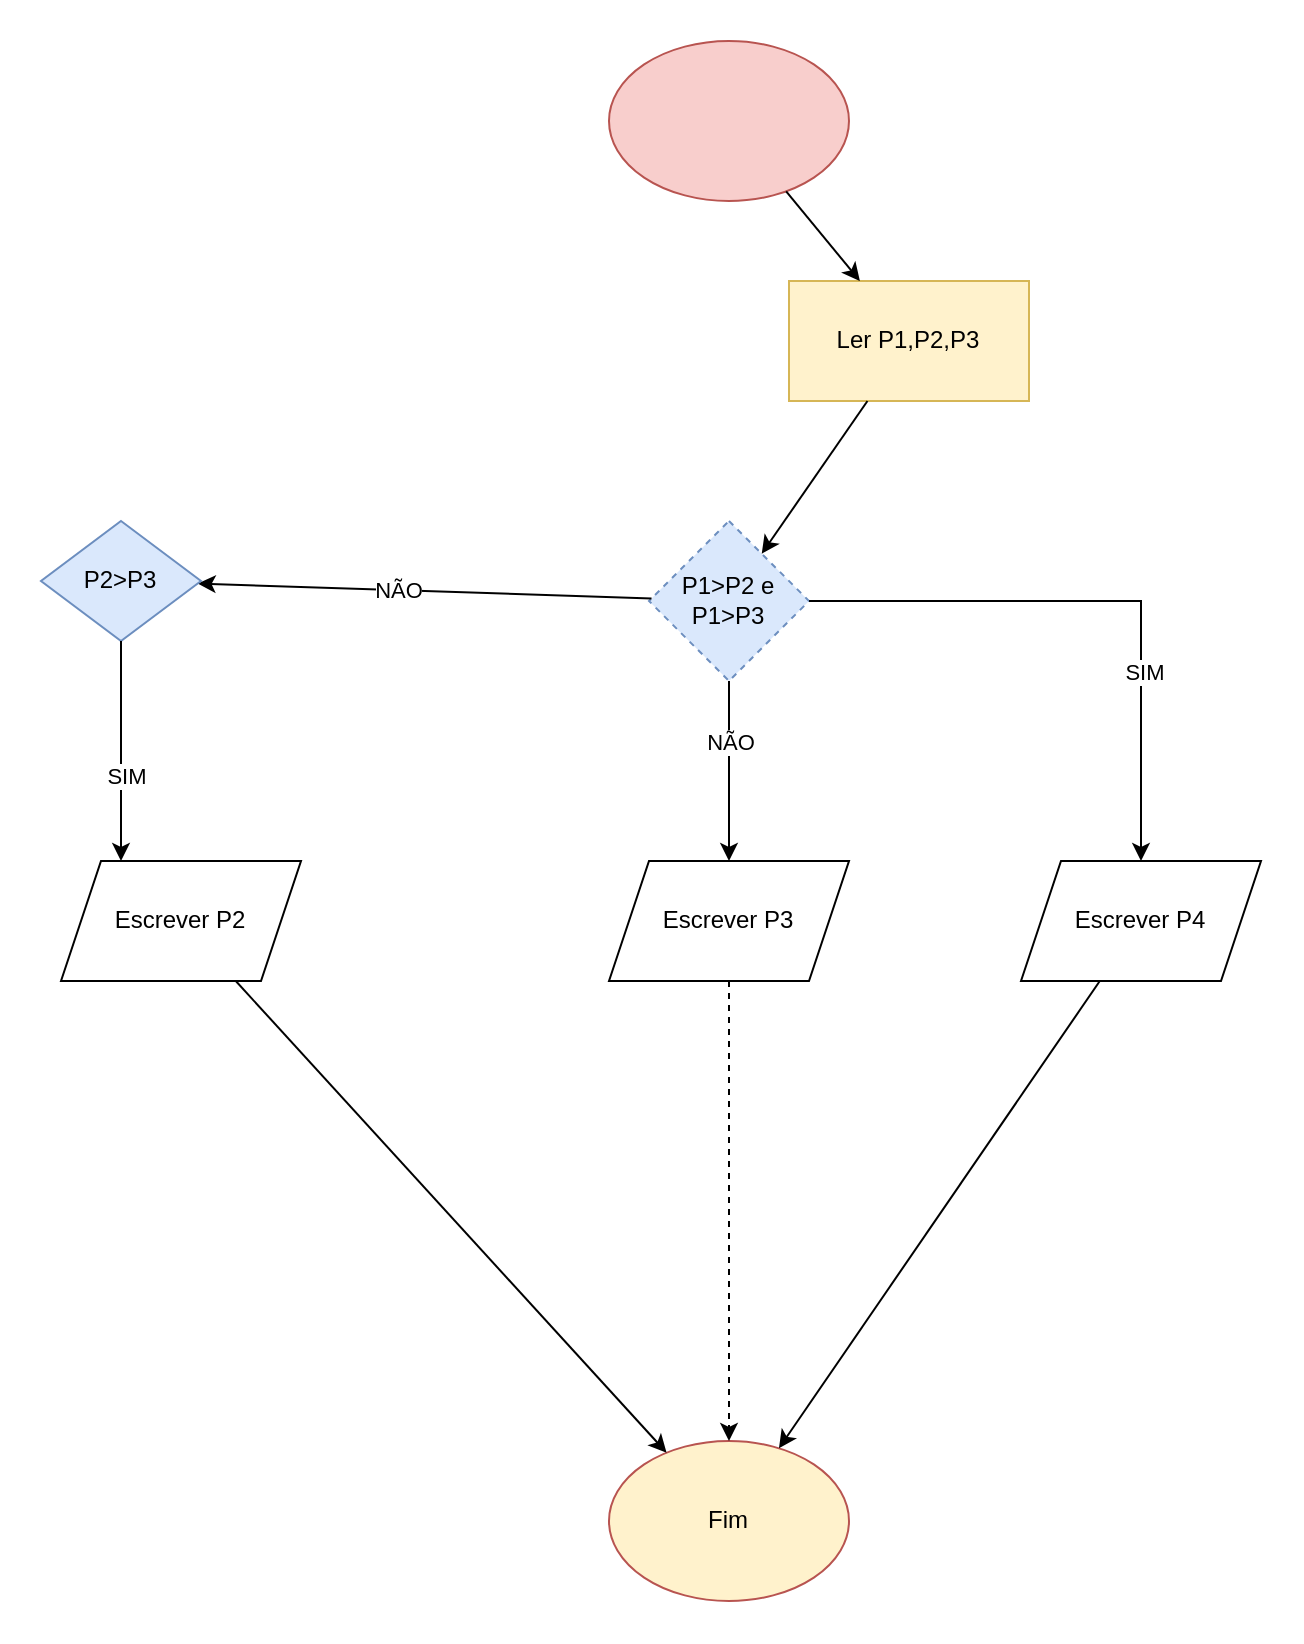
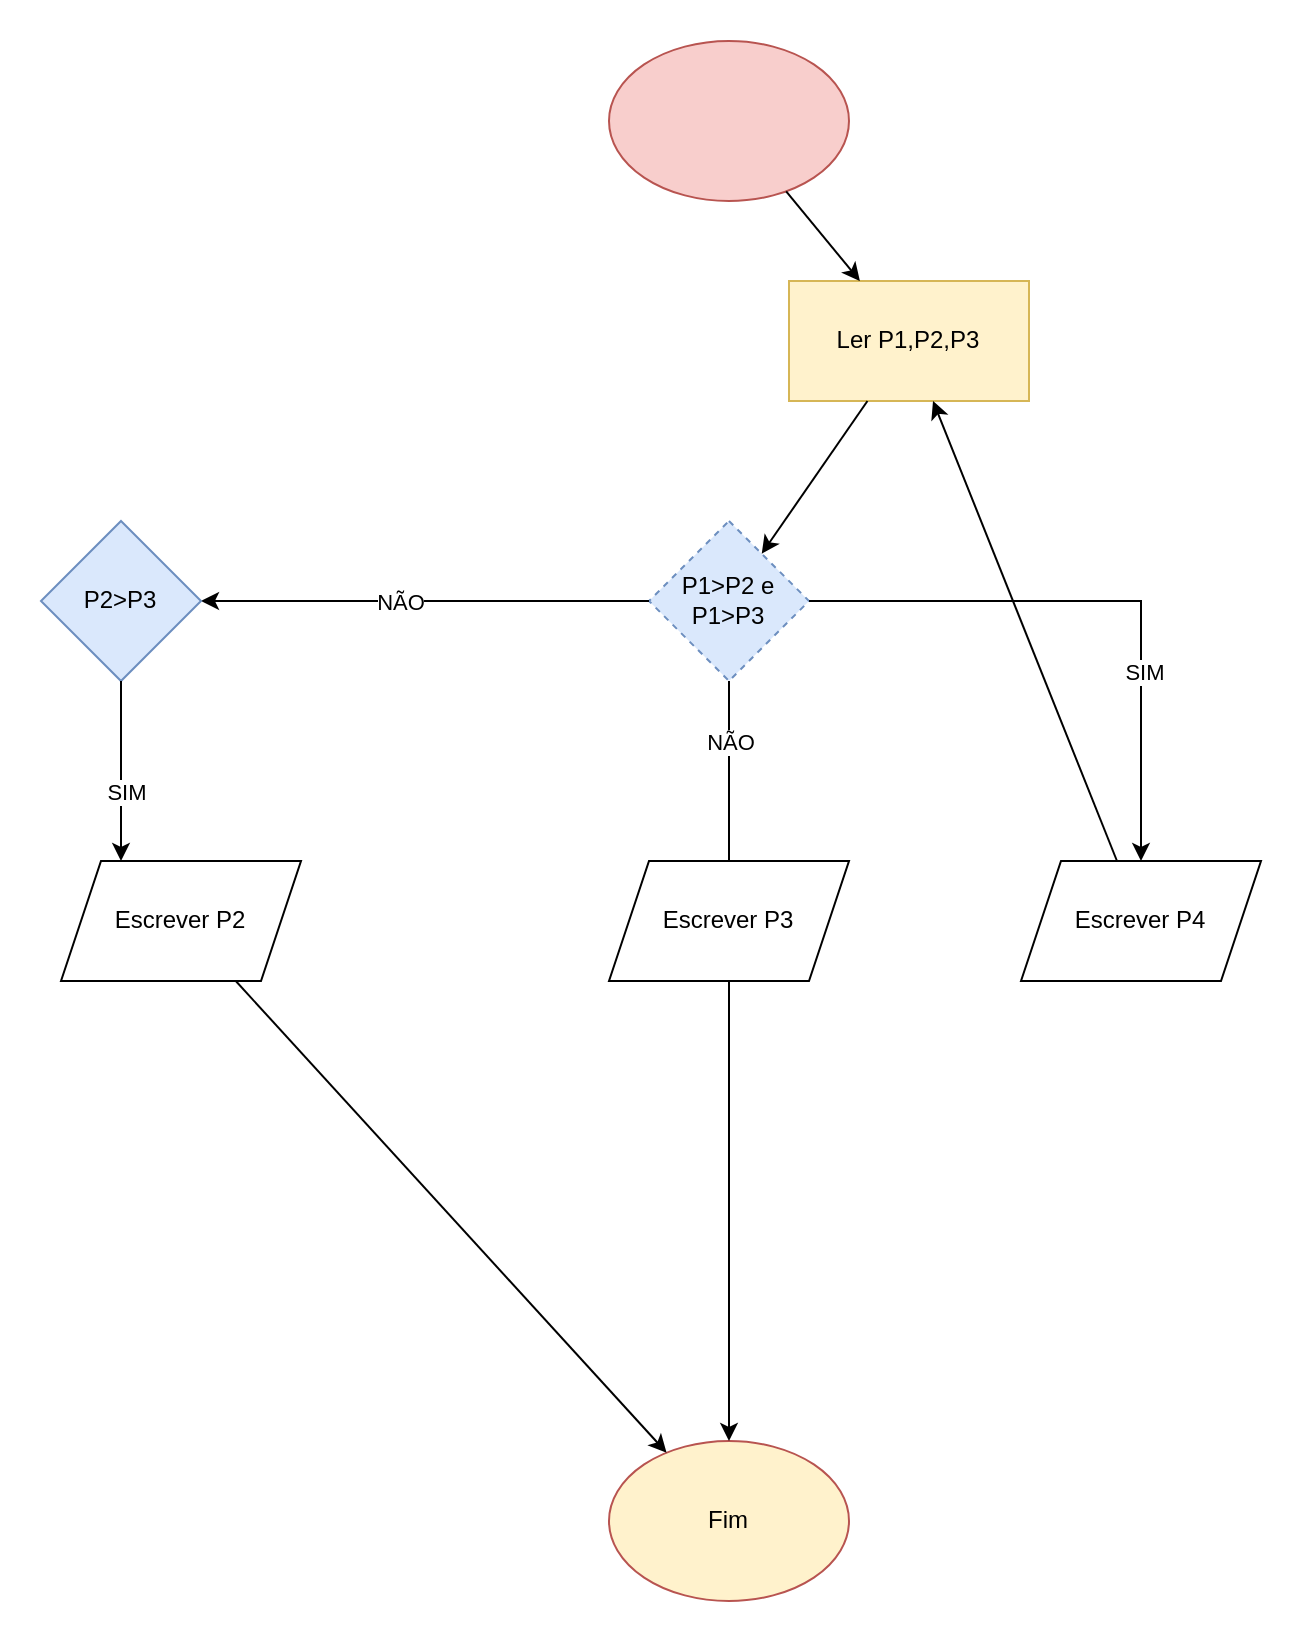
(121, 581) -> (121, 601)
(729, 846) -> (729, 851)
(729, 1205) -> (729, 1205)
(943, 1209) -> (1066, 734)
